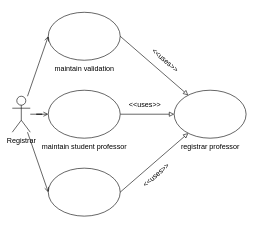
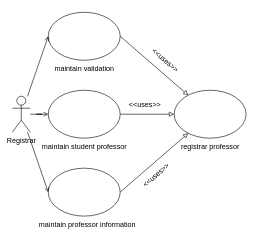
none -> (87, 225)
